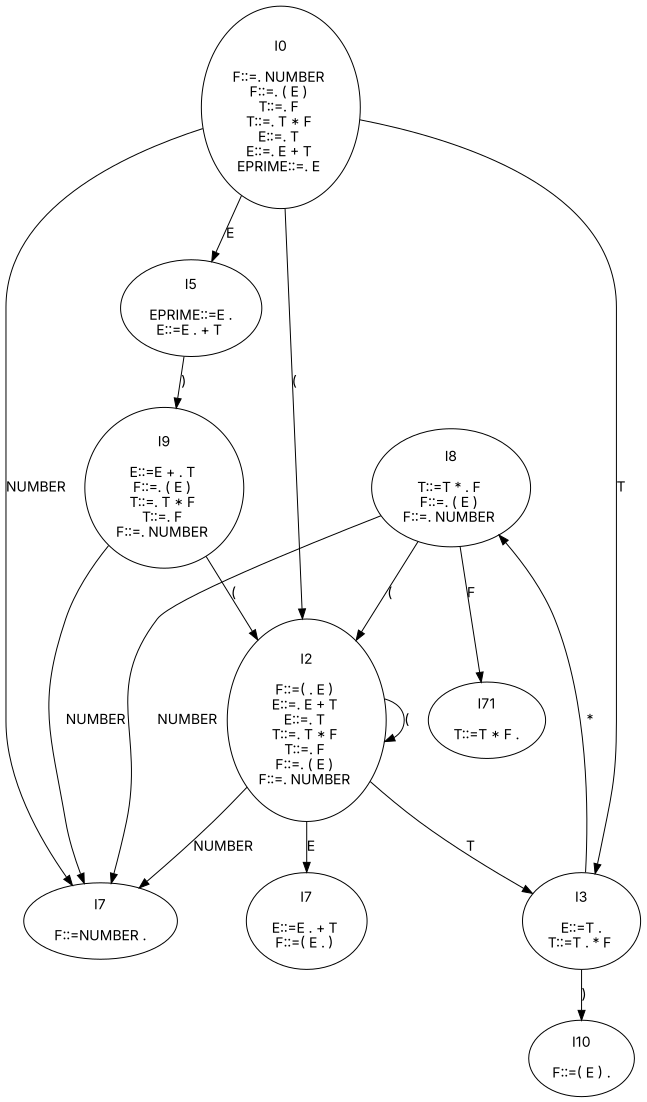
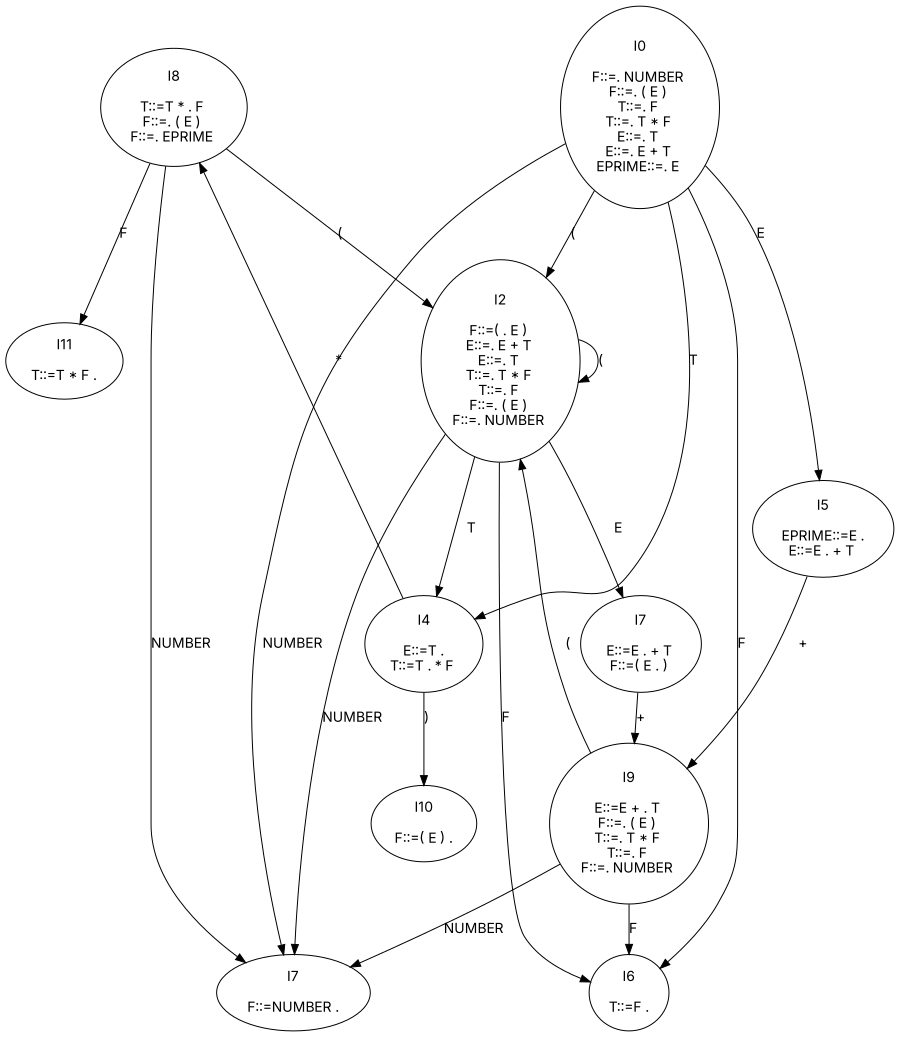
(184, 382) -> (803, 644)
(451, 488) -> (174, 107)
none -> (636, 713)
(487, 720) -> (64, 361)
(582, 921) -> (424, 644)
none -> (629, 993)
